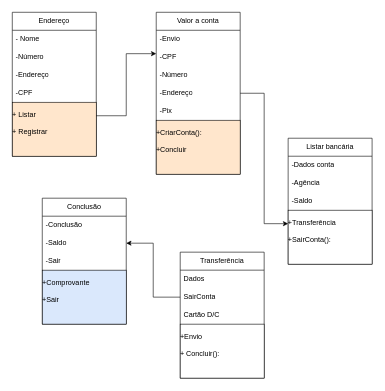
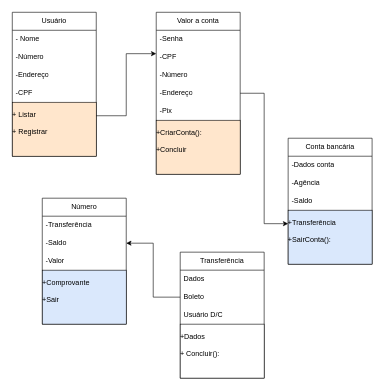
(54, 21) -> (54, 21)
(171, 39) -> (172, 39)
(330, 147) -> (330, 147)
(84, 207) -> (84, 207)
(65, 225) -> (73, 225)
(330, 237) -> (330, 237)
(55, 261) -> (57, 261)
(201, 297) -> (195, 297)
(203, 315) -> (204, 315)
(203, 333) -> (203, 333)
